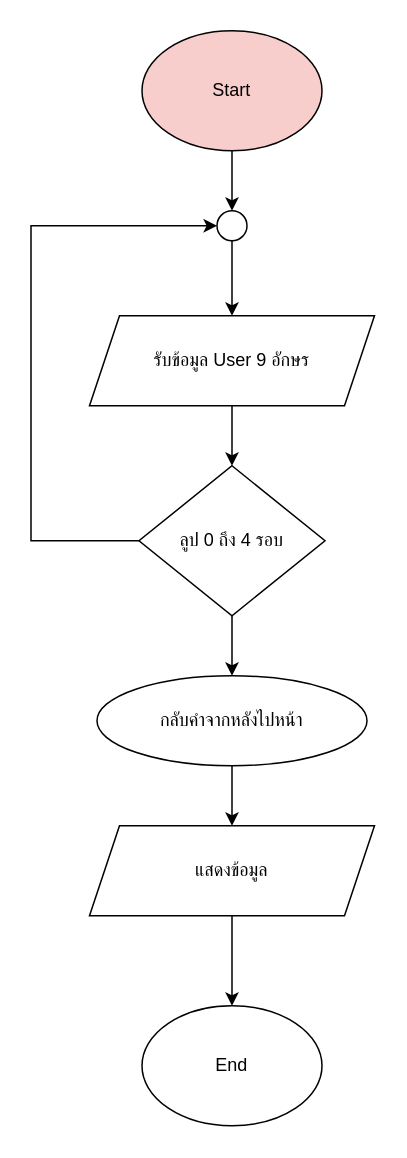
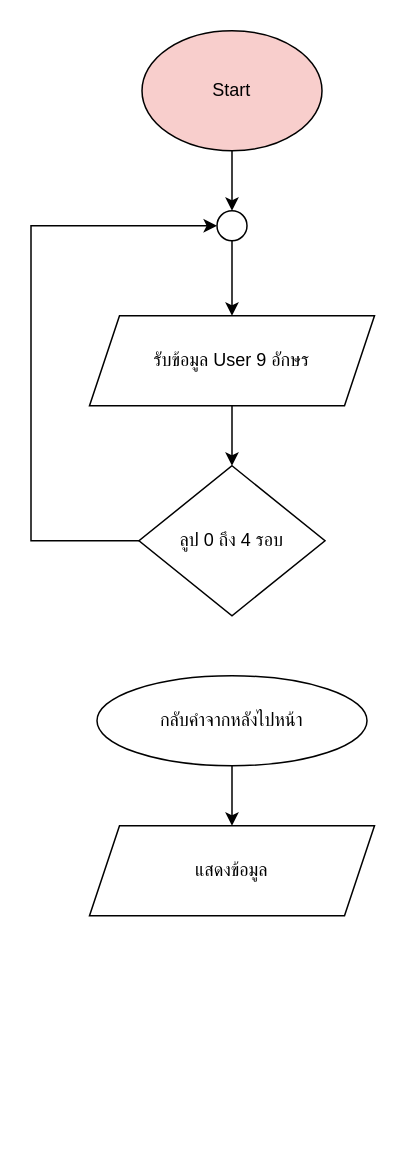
(232, 641) -> none
(232, 956) -> none
(232, 1066) -> none
